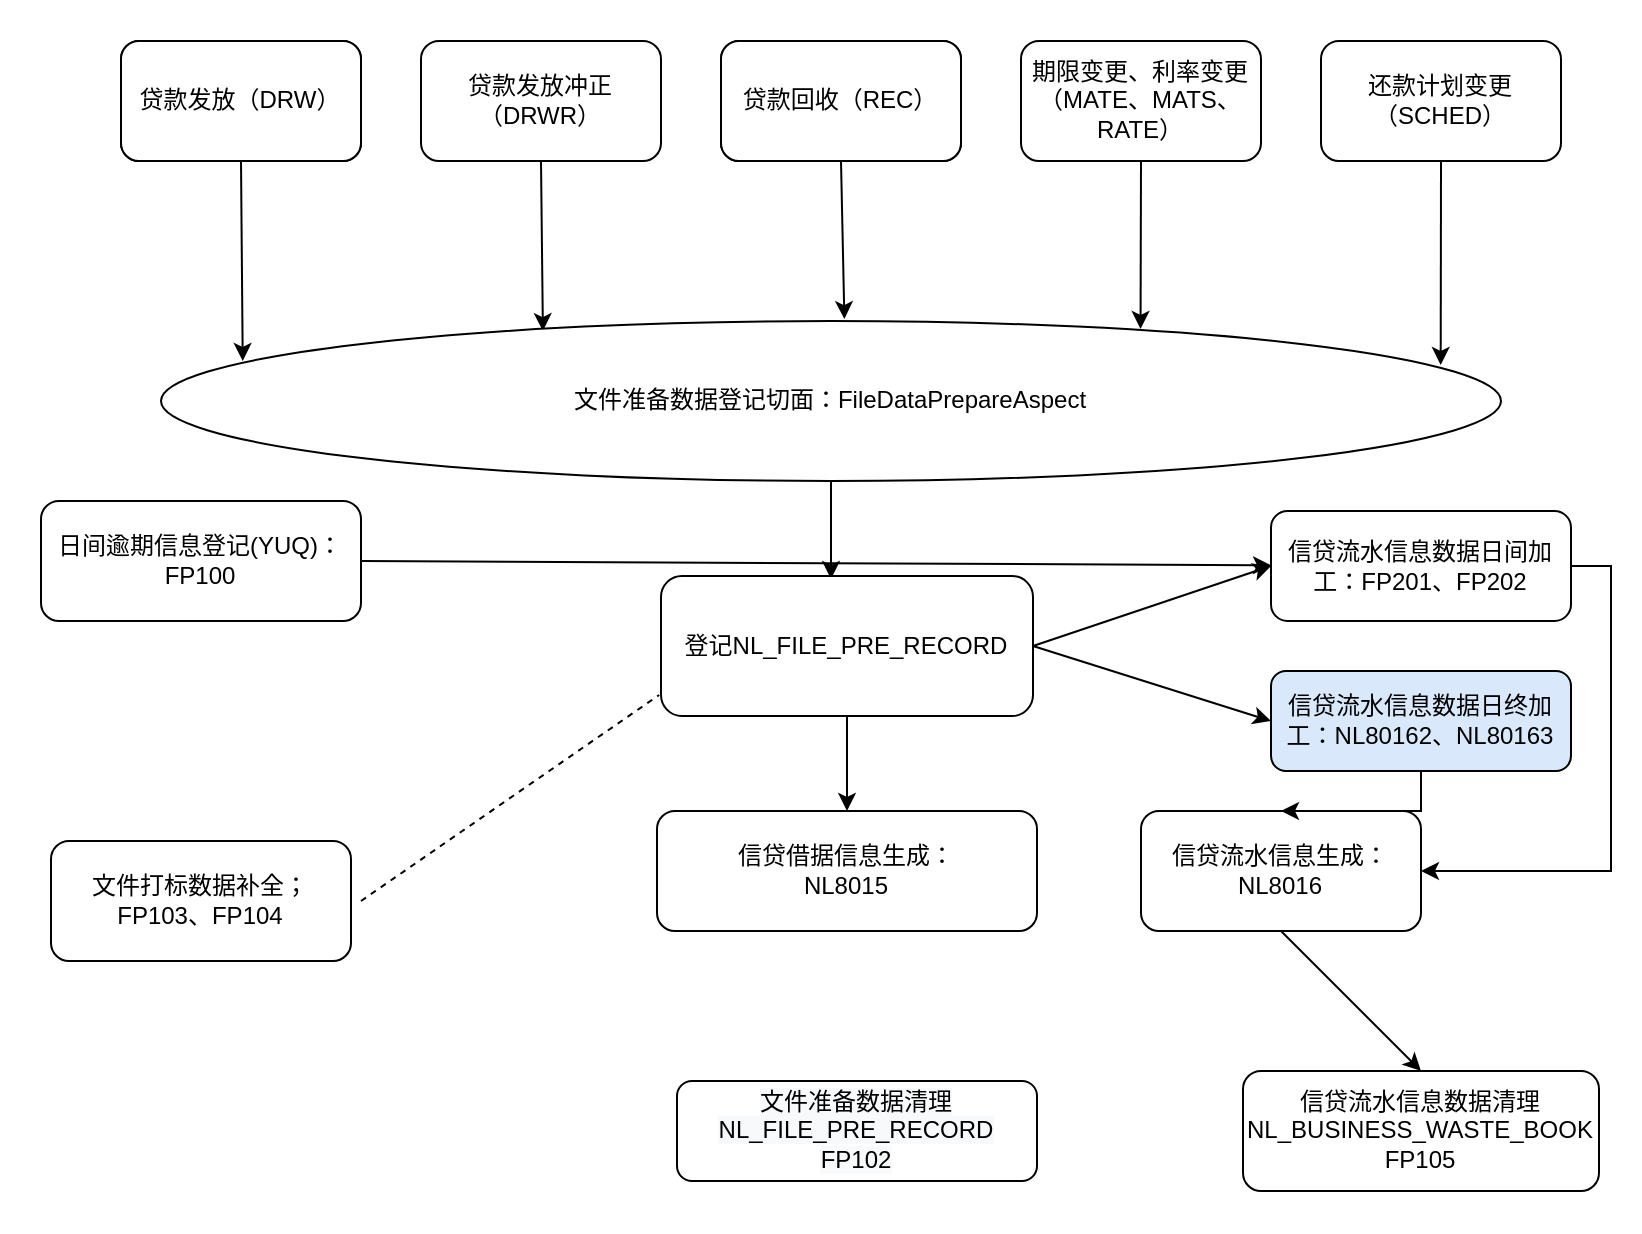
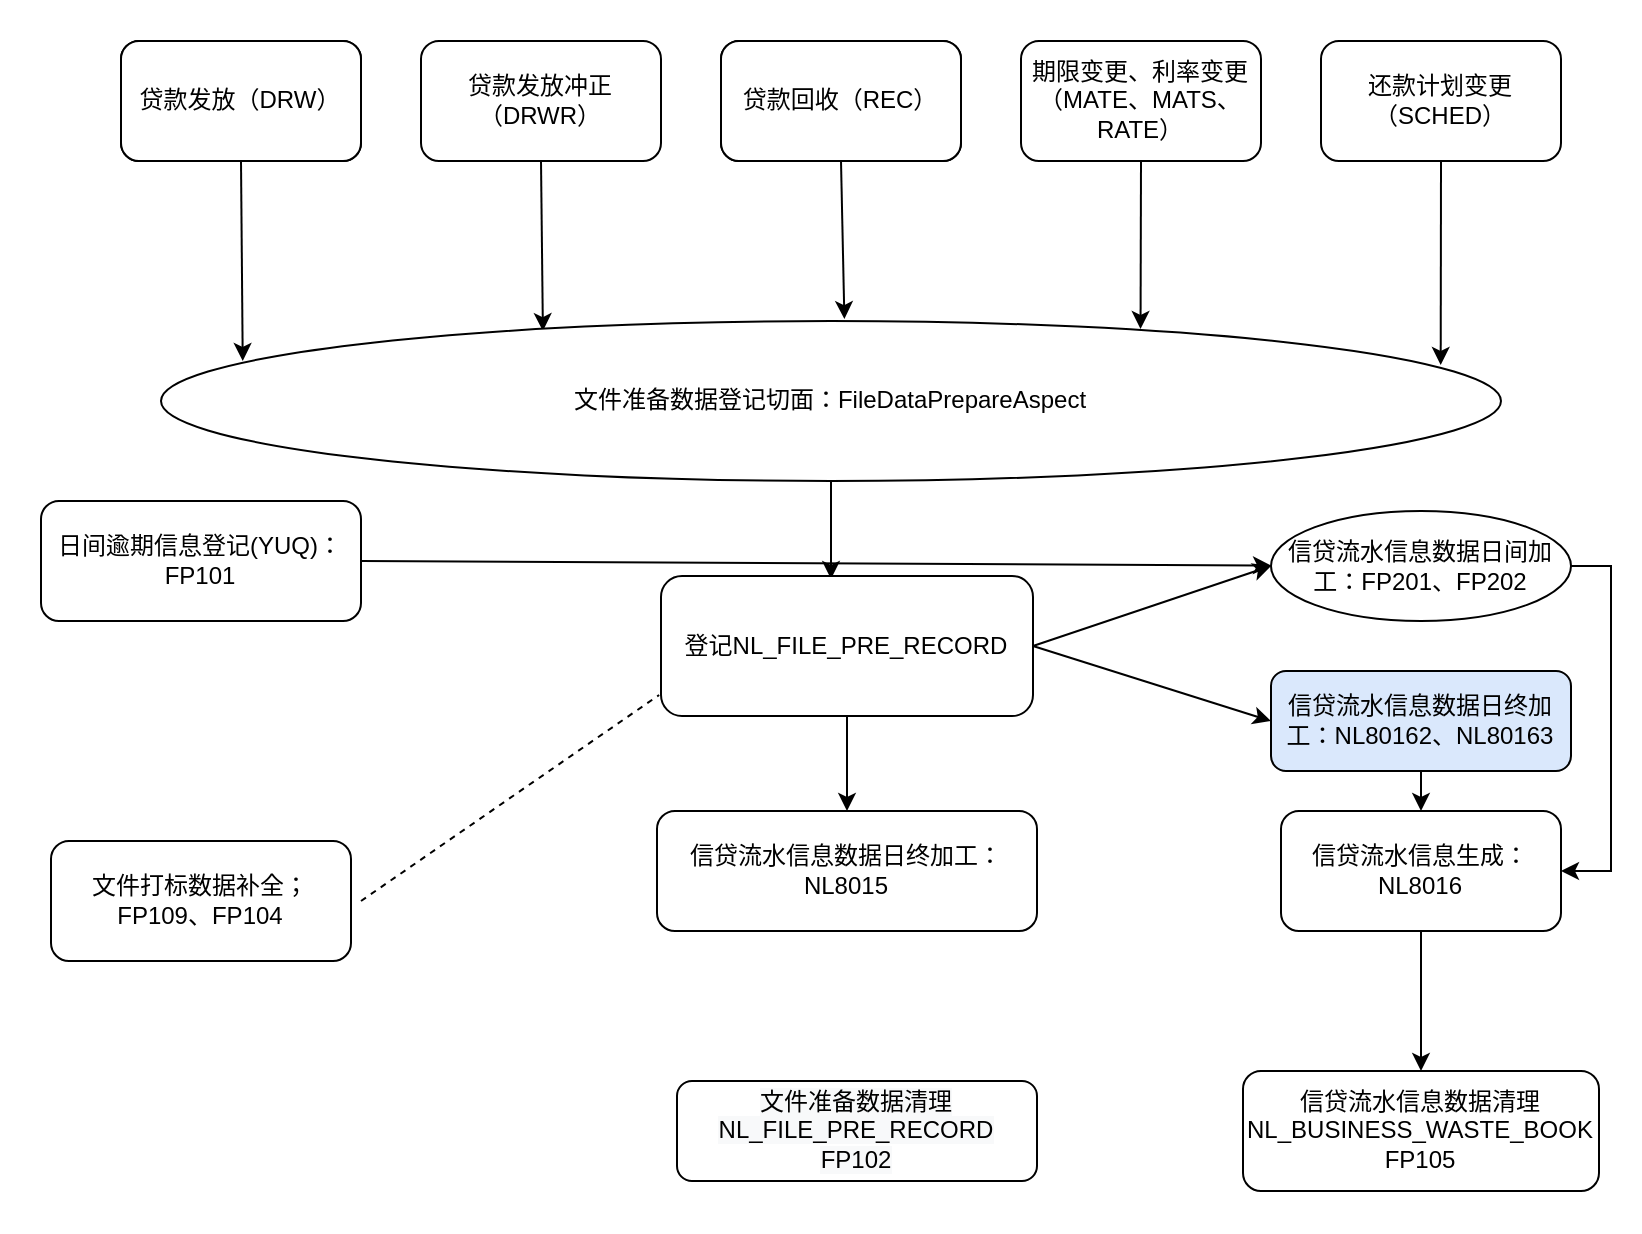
(201, 561) -> (201, 561)
(1421, 566) -> (1421, 566)
(847, 871) -> (847, 871)
(1281, 871) -> (1421, 871)
(201, 901) -> (201, 901)
